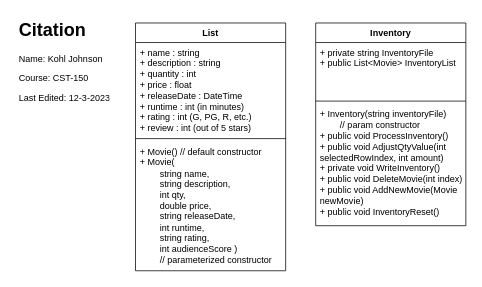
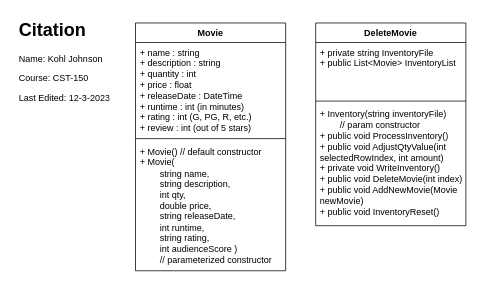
(210, 34) -> (210, 34)
(390, 34) -> (390, 34)
